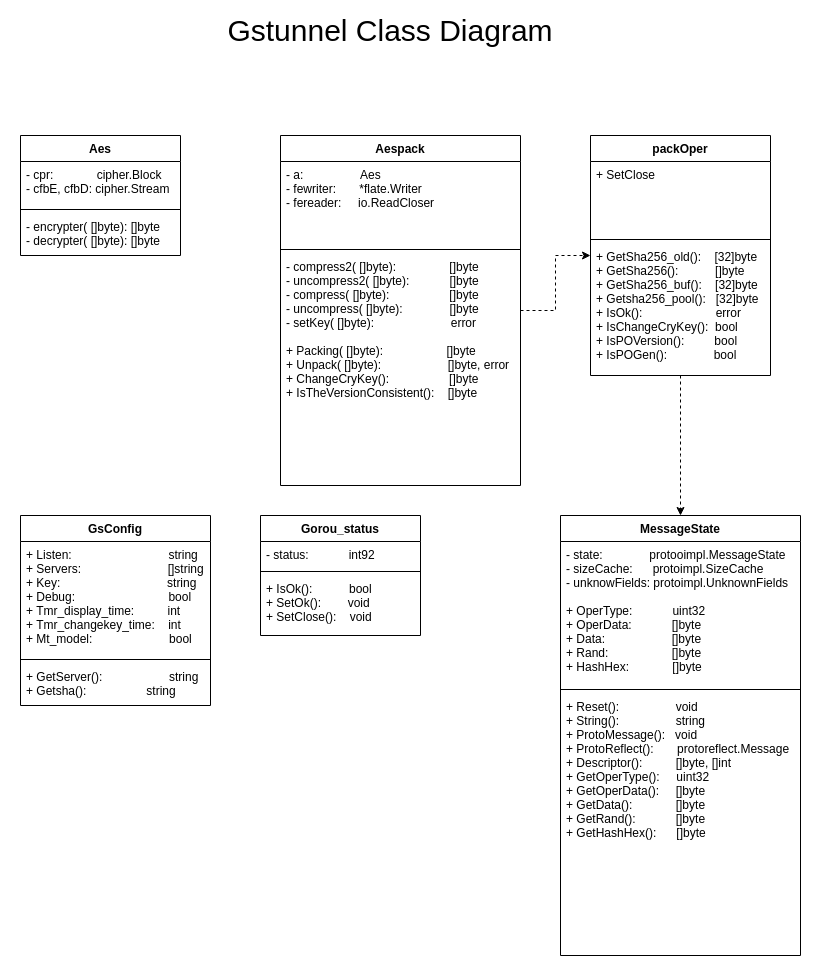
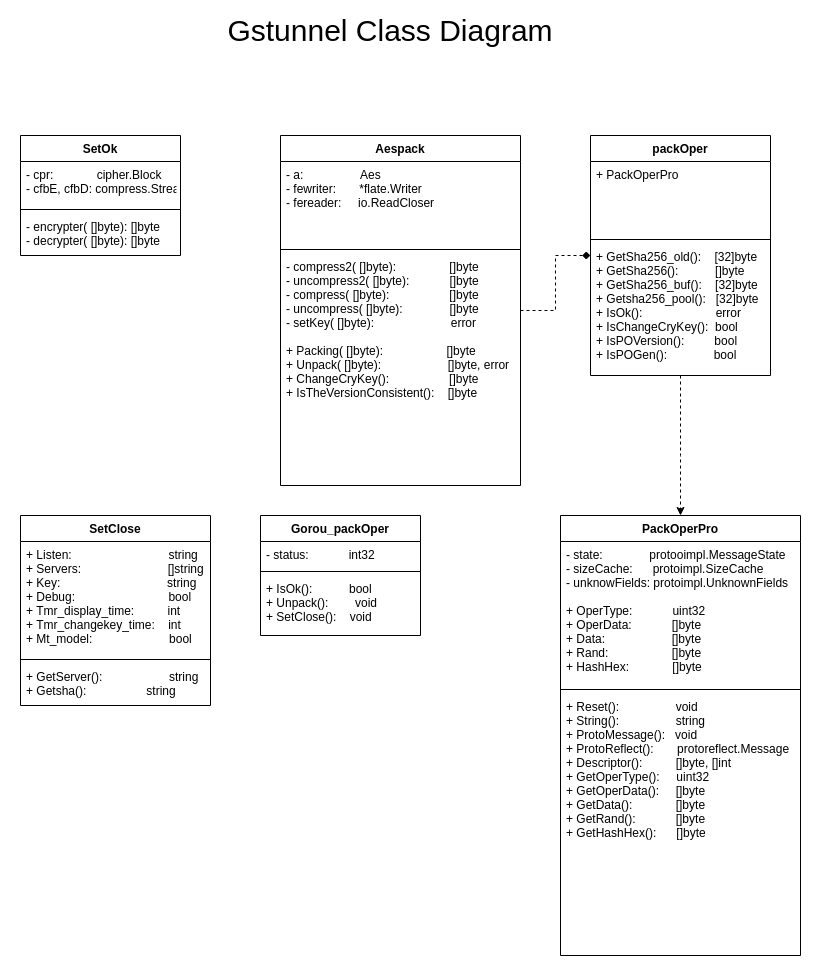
(100, 149) -> (100, 149)
(121, 175) -> (121, 175)
(626, 175) -> (638, 175)
(582, 256) -> (581, 256)
(115, 529) -> (115, 529)
(340, 529) -> (340, 529)
(680, 529) -> (680, 529)
(339, 555) -> (339, 555)
(340, 589) -> (340, 589)
